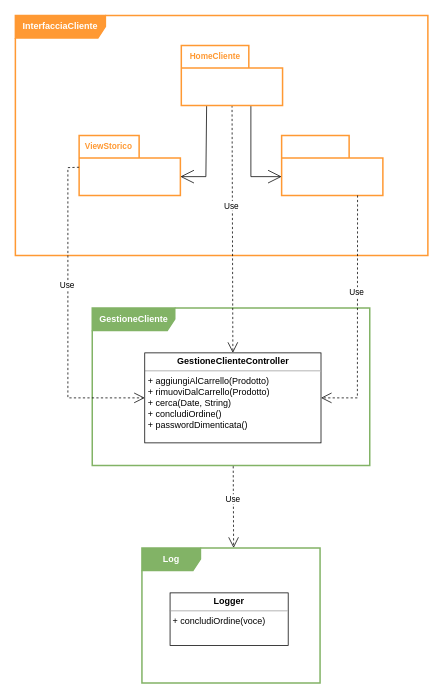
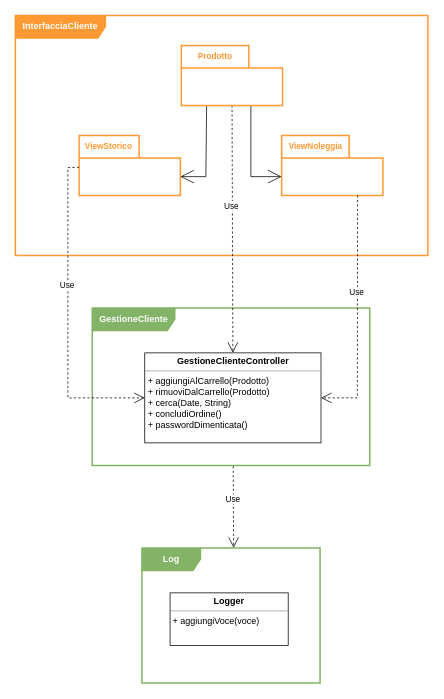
(215, 57) -> (215, 57)
none -> (315, 147)
(221, 604) -> (217, 604)
